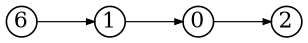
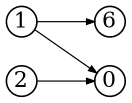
(62, 22) -> (62, 22)
(239, 22) -> (62, 81)
